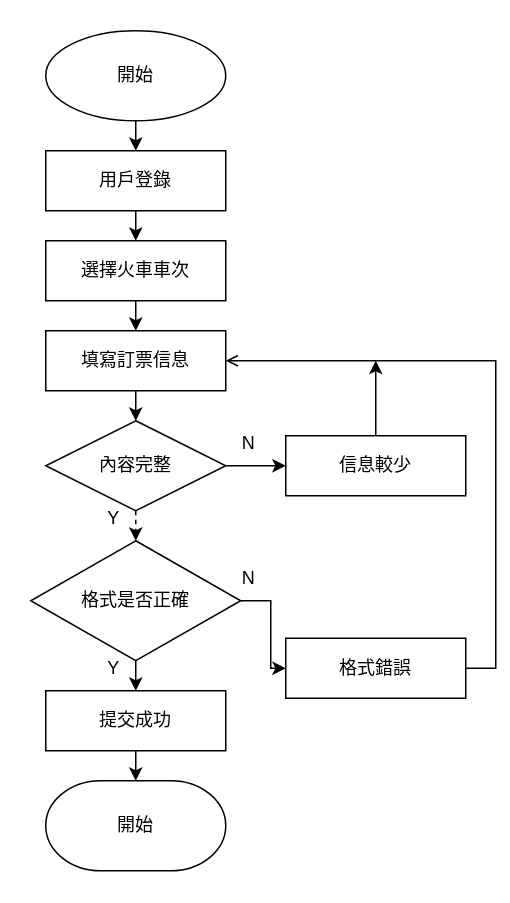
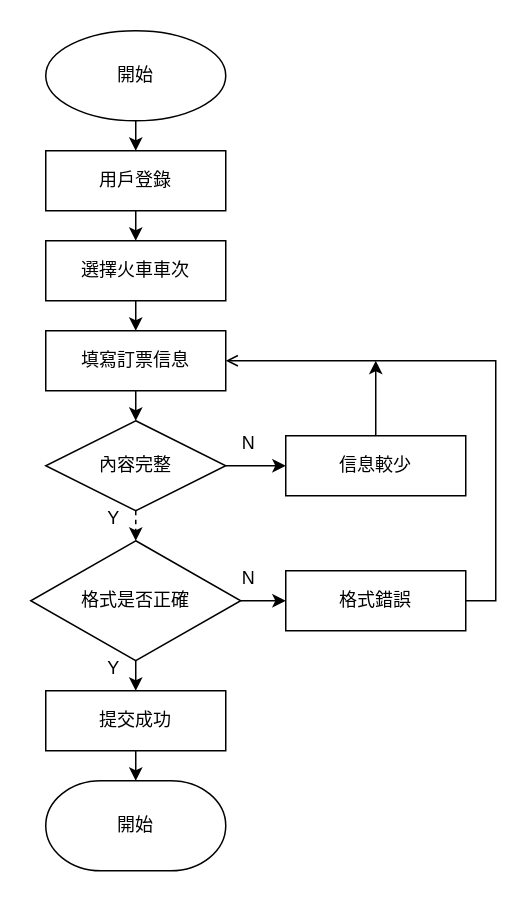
(376, 668) -> (376, 601)
